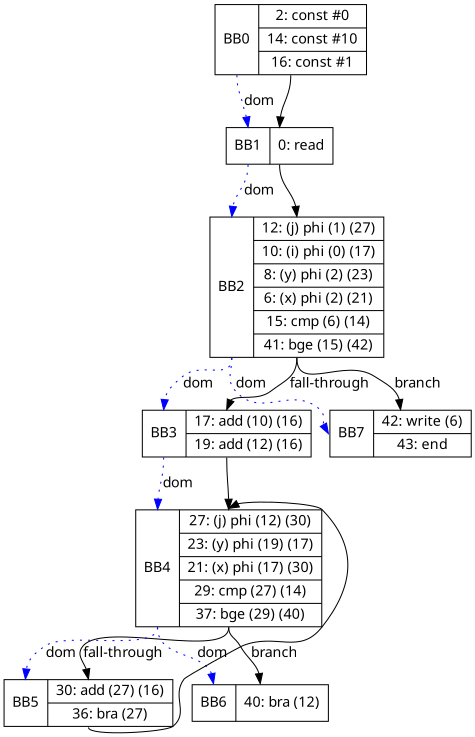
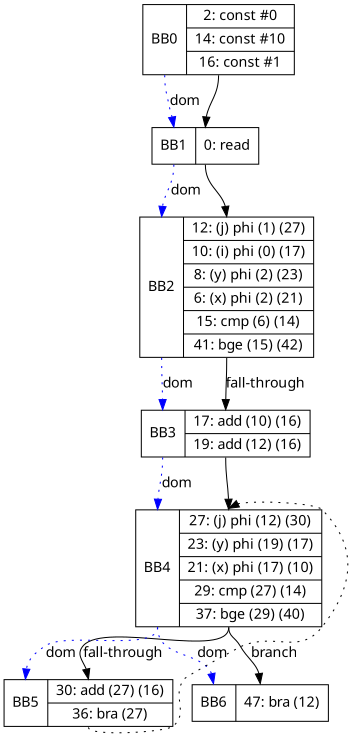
(401, 434) -> none
(251, 568) -> (251, 568)
(290, 642) -> (290, 642)
(282, 703) -> (282, 703)
